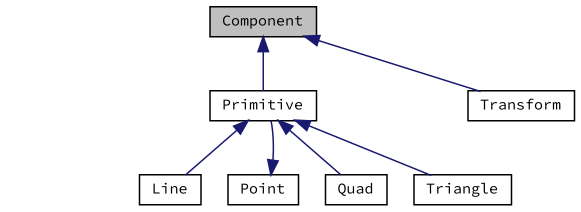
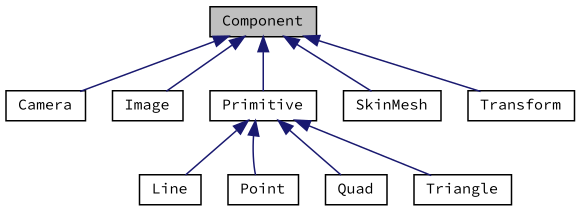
none -> (46, 106)
none -> (148, 106)
none -> (392, 106)
(273, 140) -> (253, 155)
